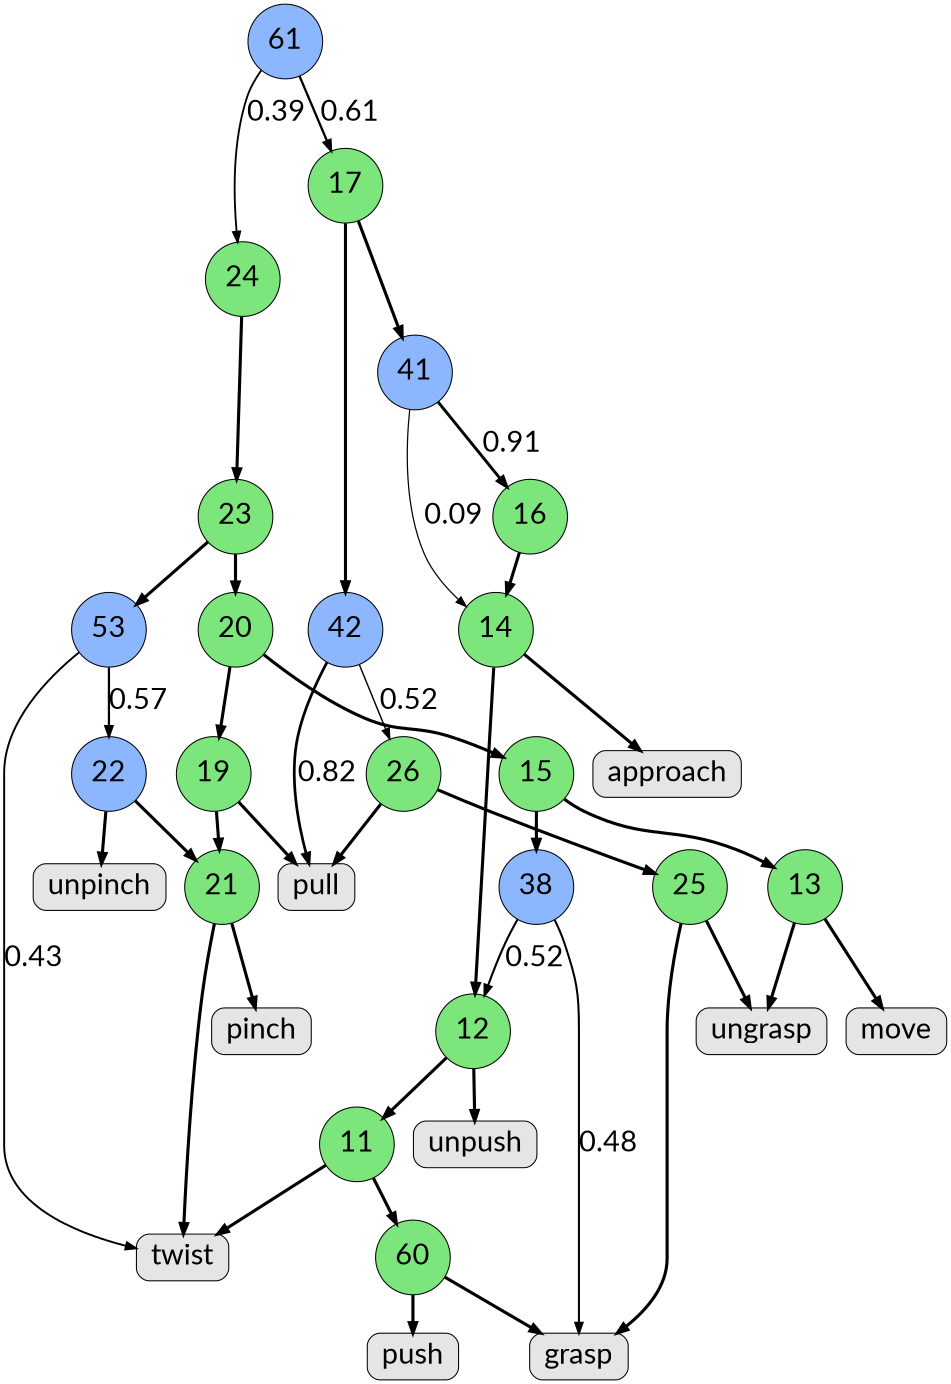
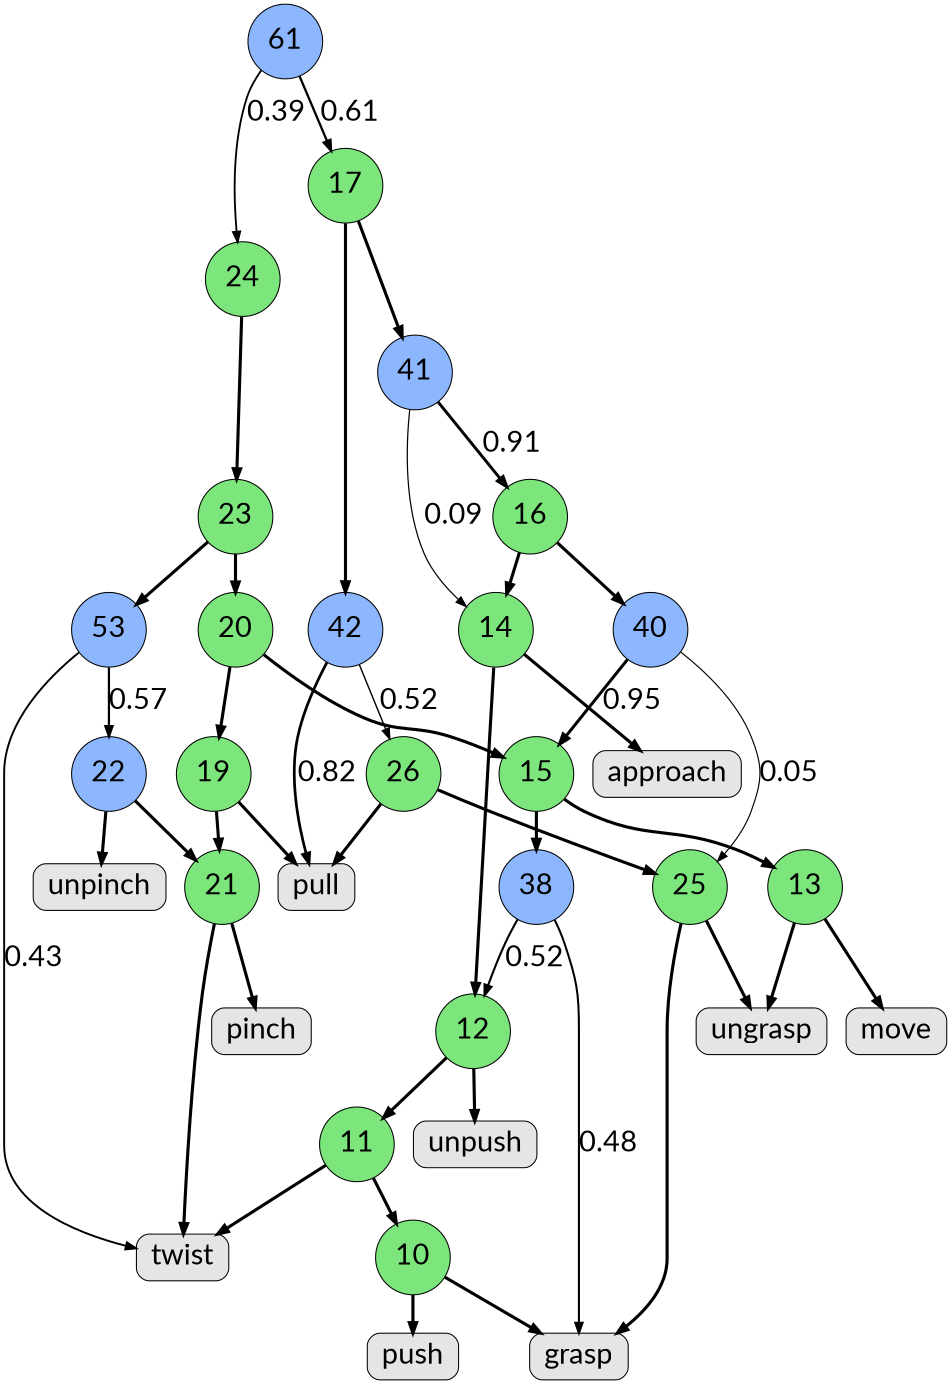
none -> (651, 630)
(413, 1257) -> (413, 1257)
